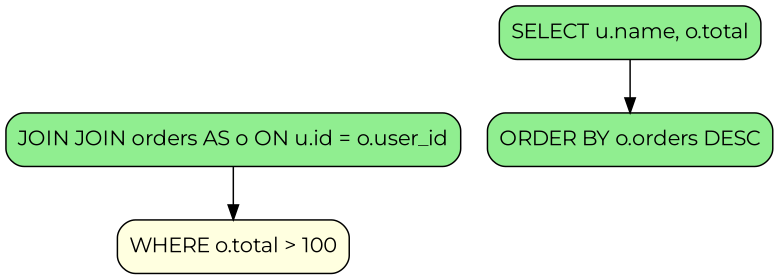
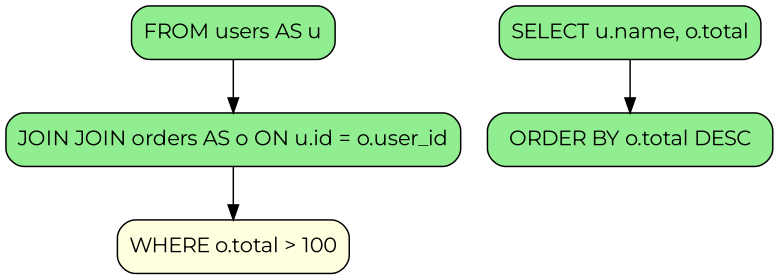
none -> (233, 33)
(630, 140) -> (630, 140)
